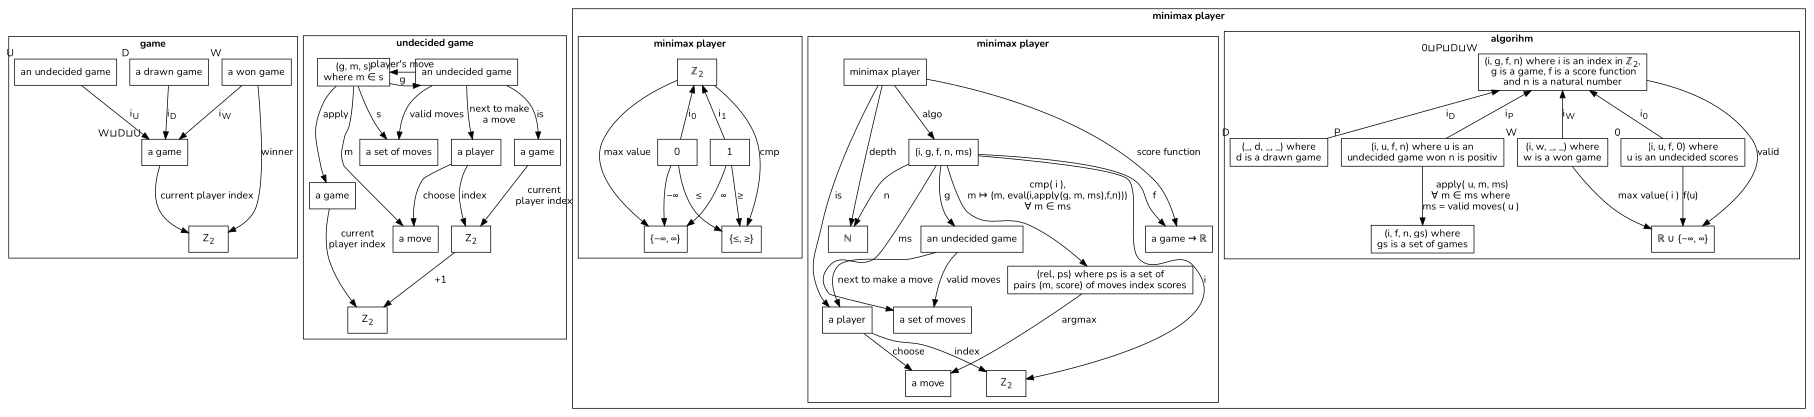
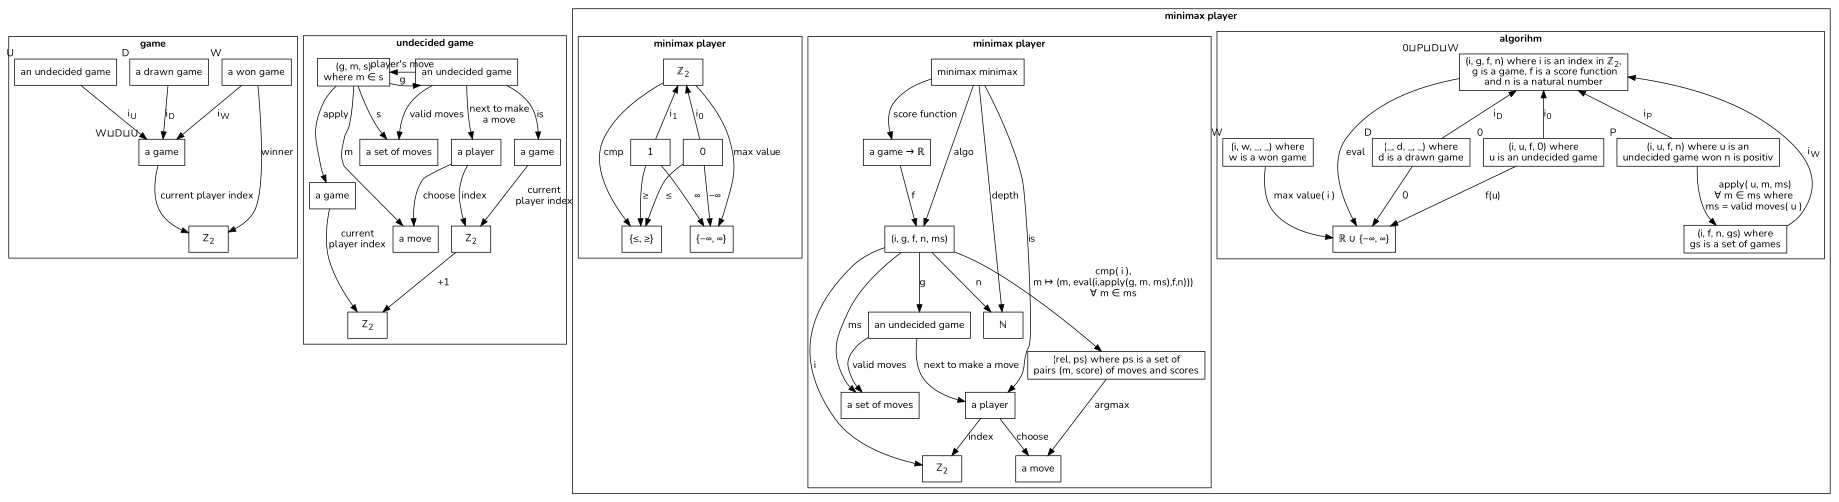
(885, 72) -> (978, 72)
(1563, 118) -> (1762, 121)
(1769, 152) -> (1356, 152)
(1683, 158) -> (1544, 158)
(1082, 164) -> (907, 192)
none -> (1395, 193)
(1100, 285) -> (1116, 370)
